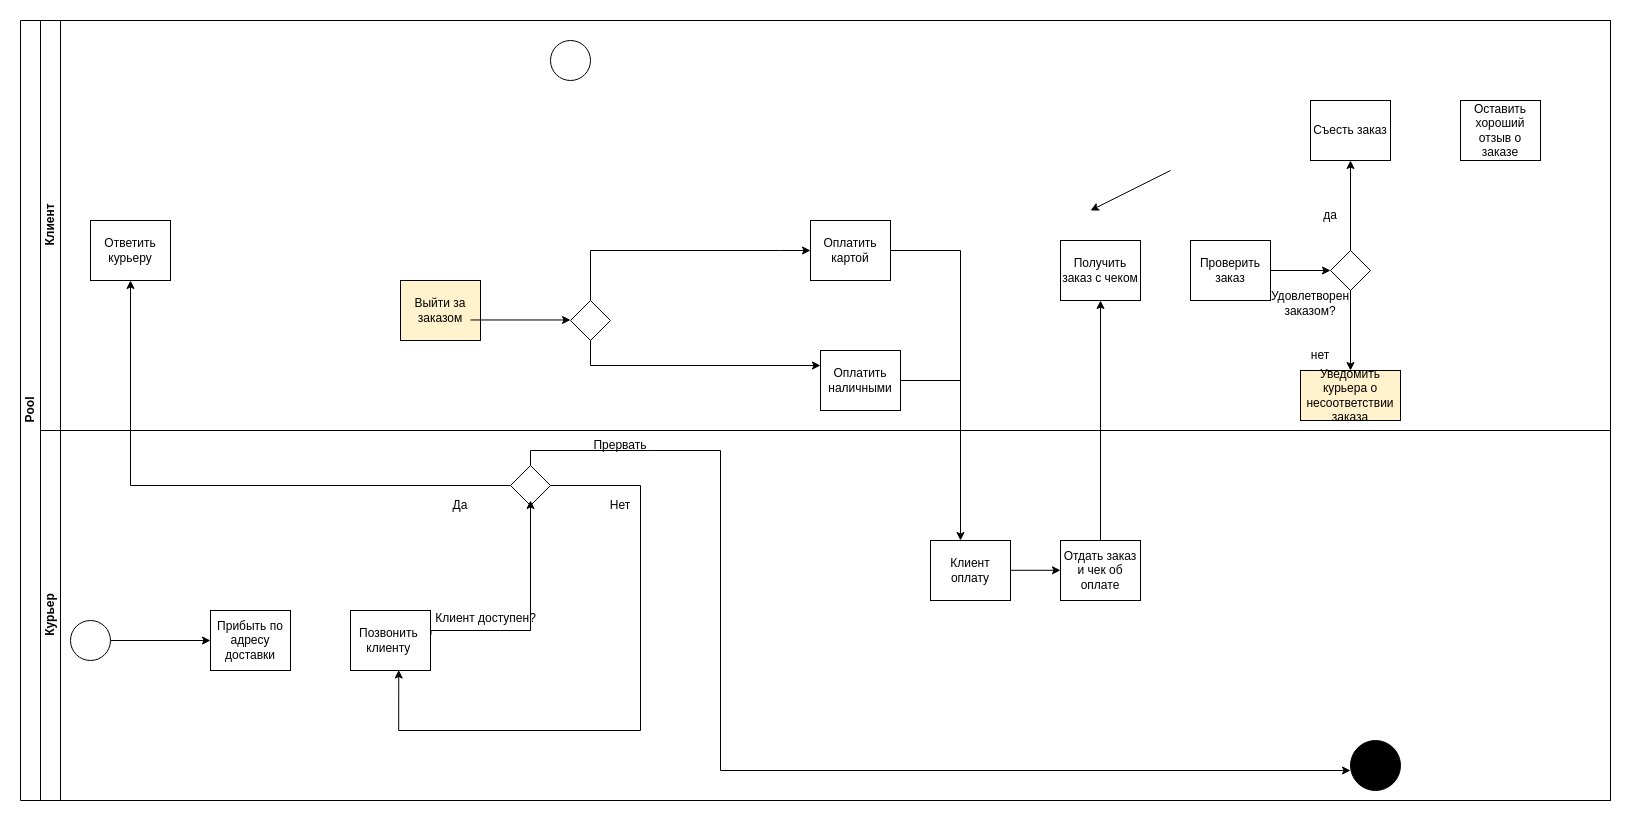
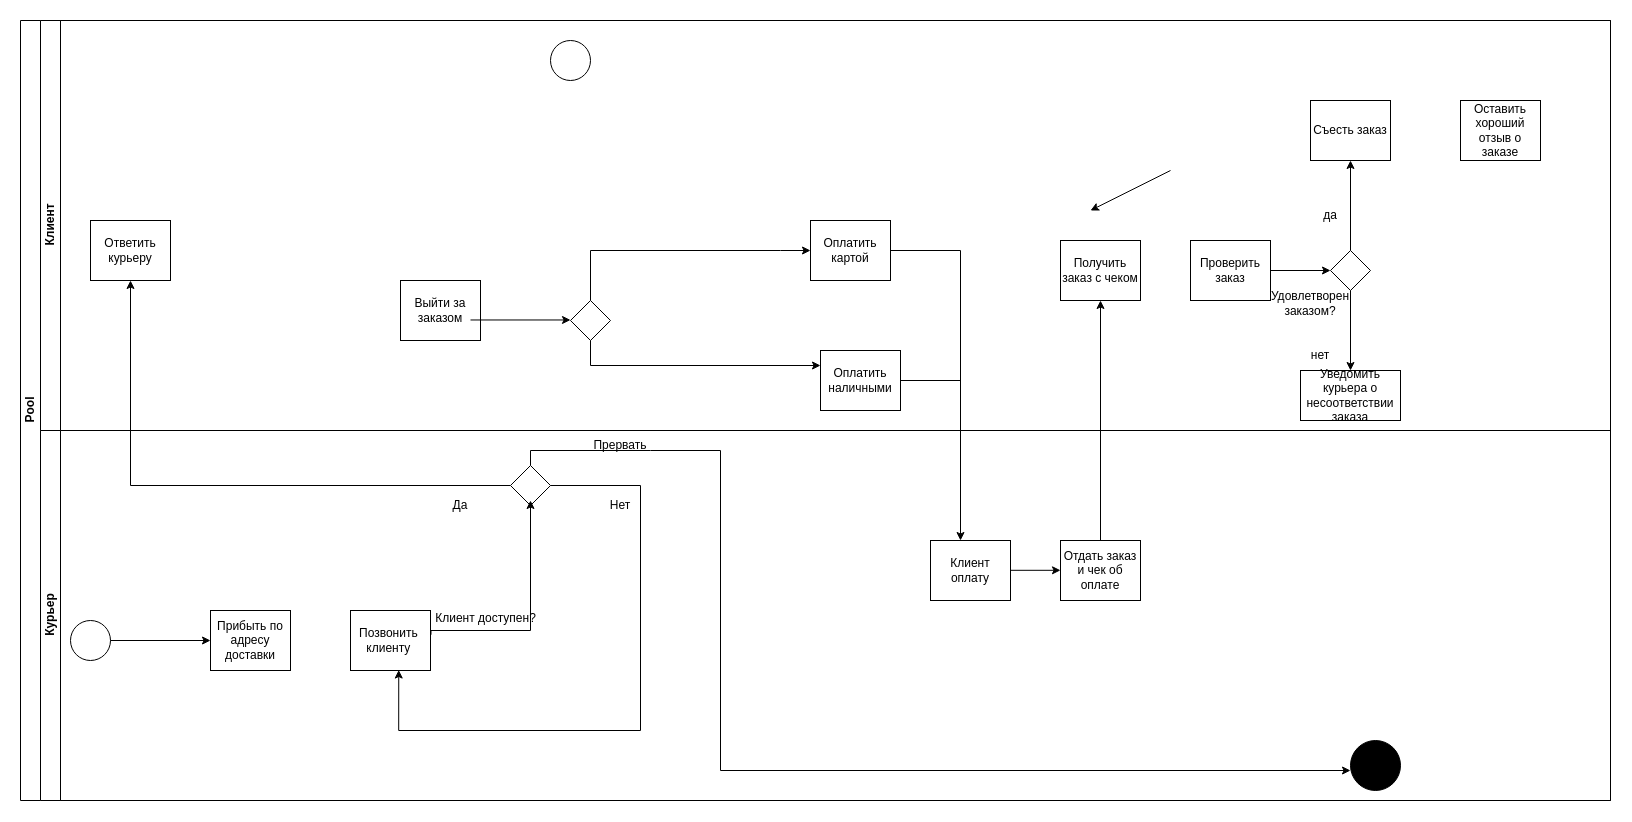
(441, 311) -> (441, 311)
(1351, 396) -> (1351, 396)
